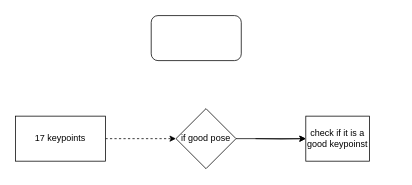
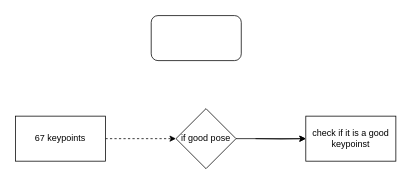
(60, 138) -> (60, 138)
(338, 138) -> (351, 138)
